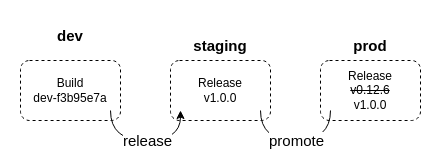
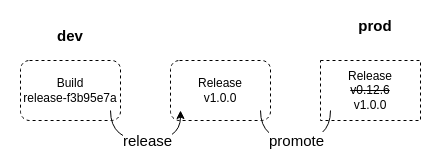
(221, 46) -> none
(371, 46) -> (376, 26)
(71, 91) -> (71, 91)
(371, 91) -> (371, 91)
